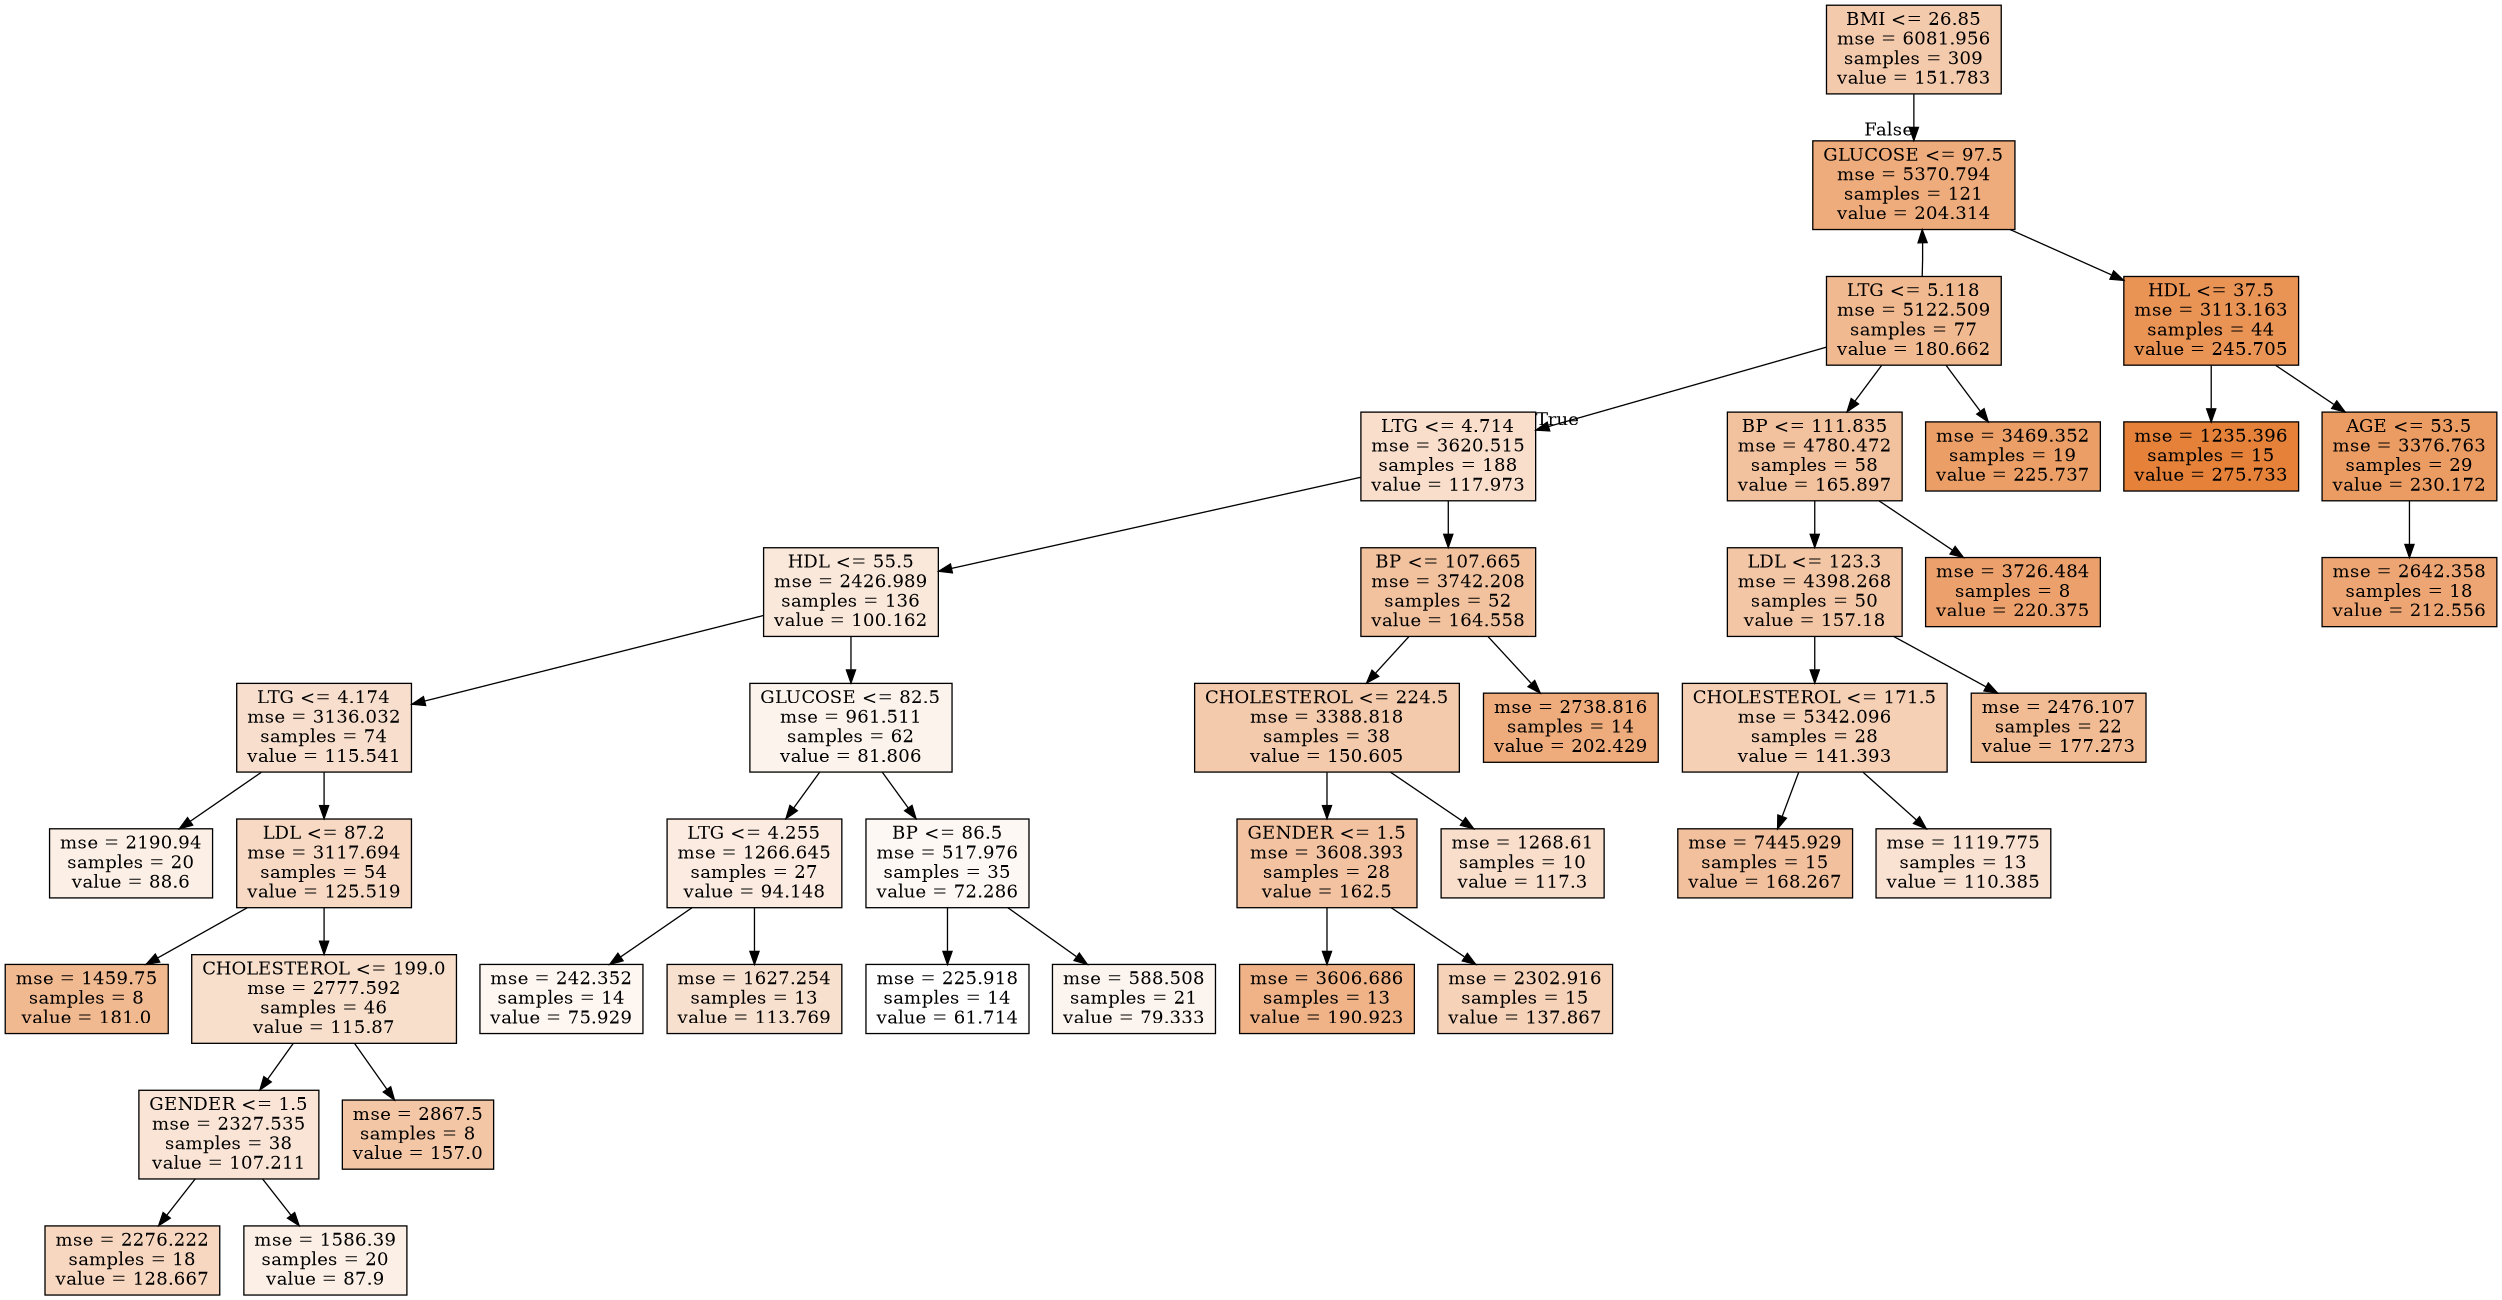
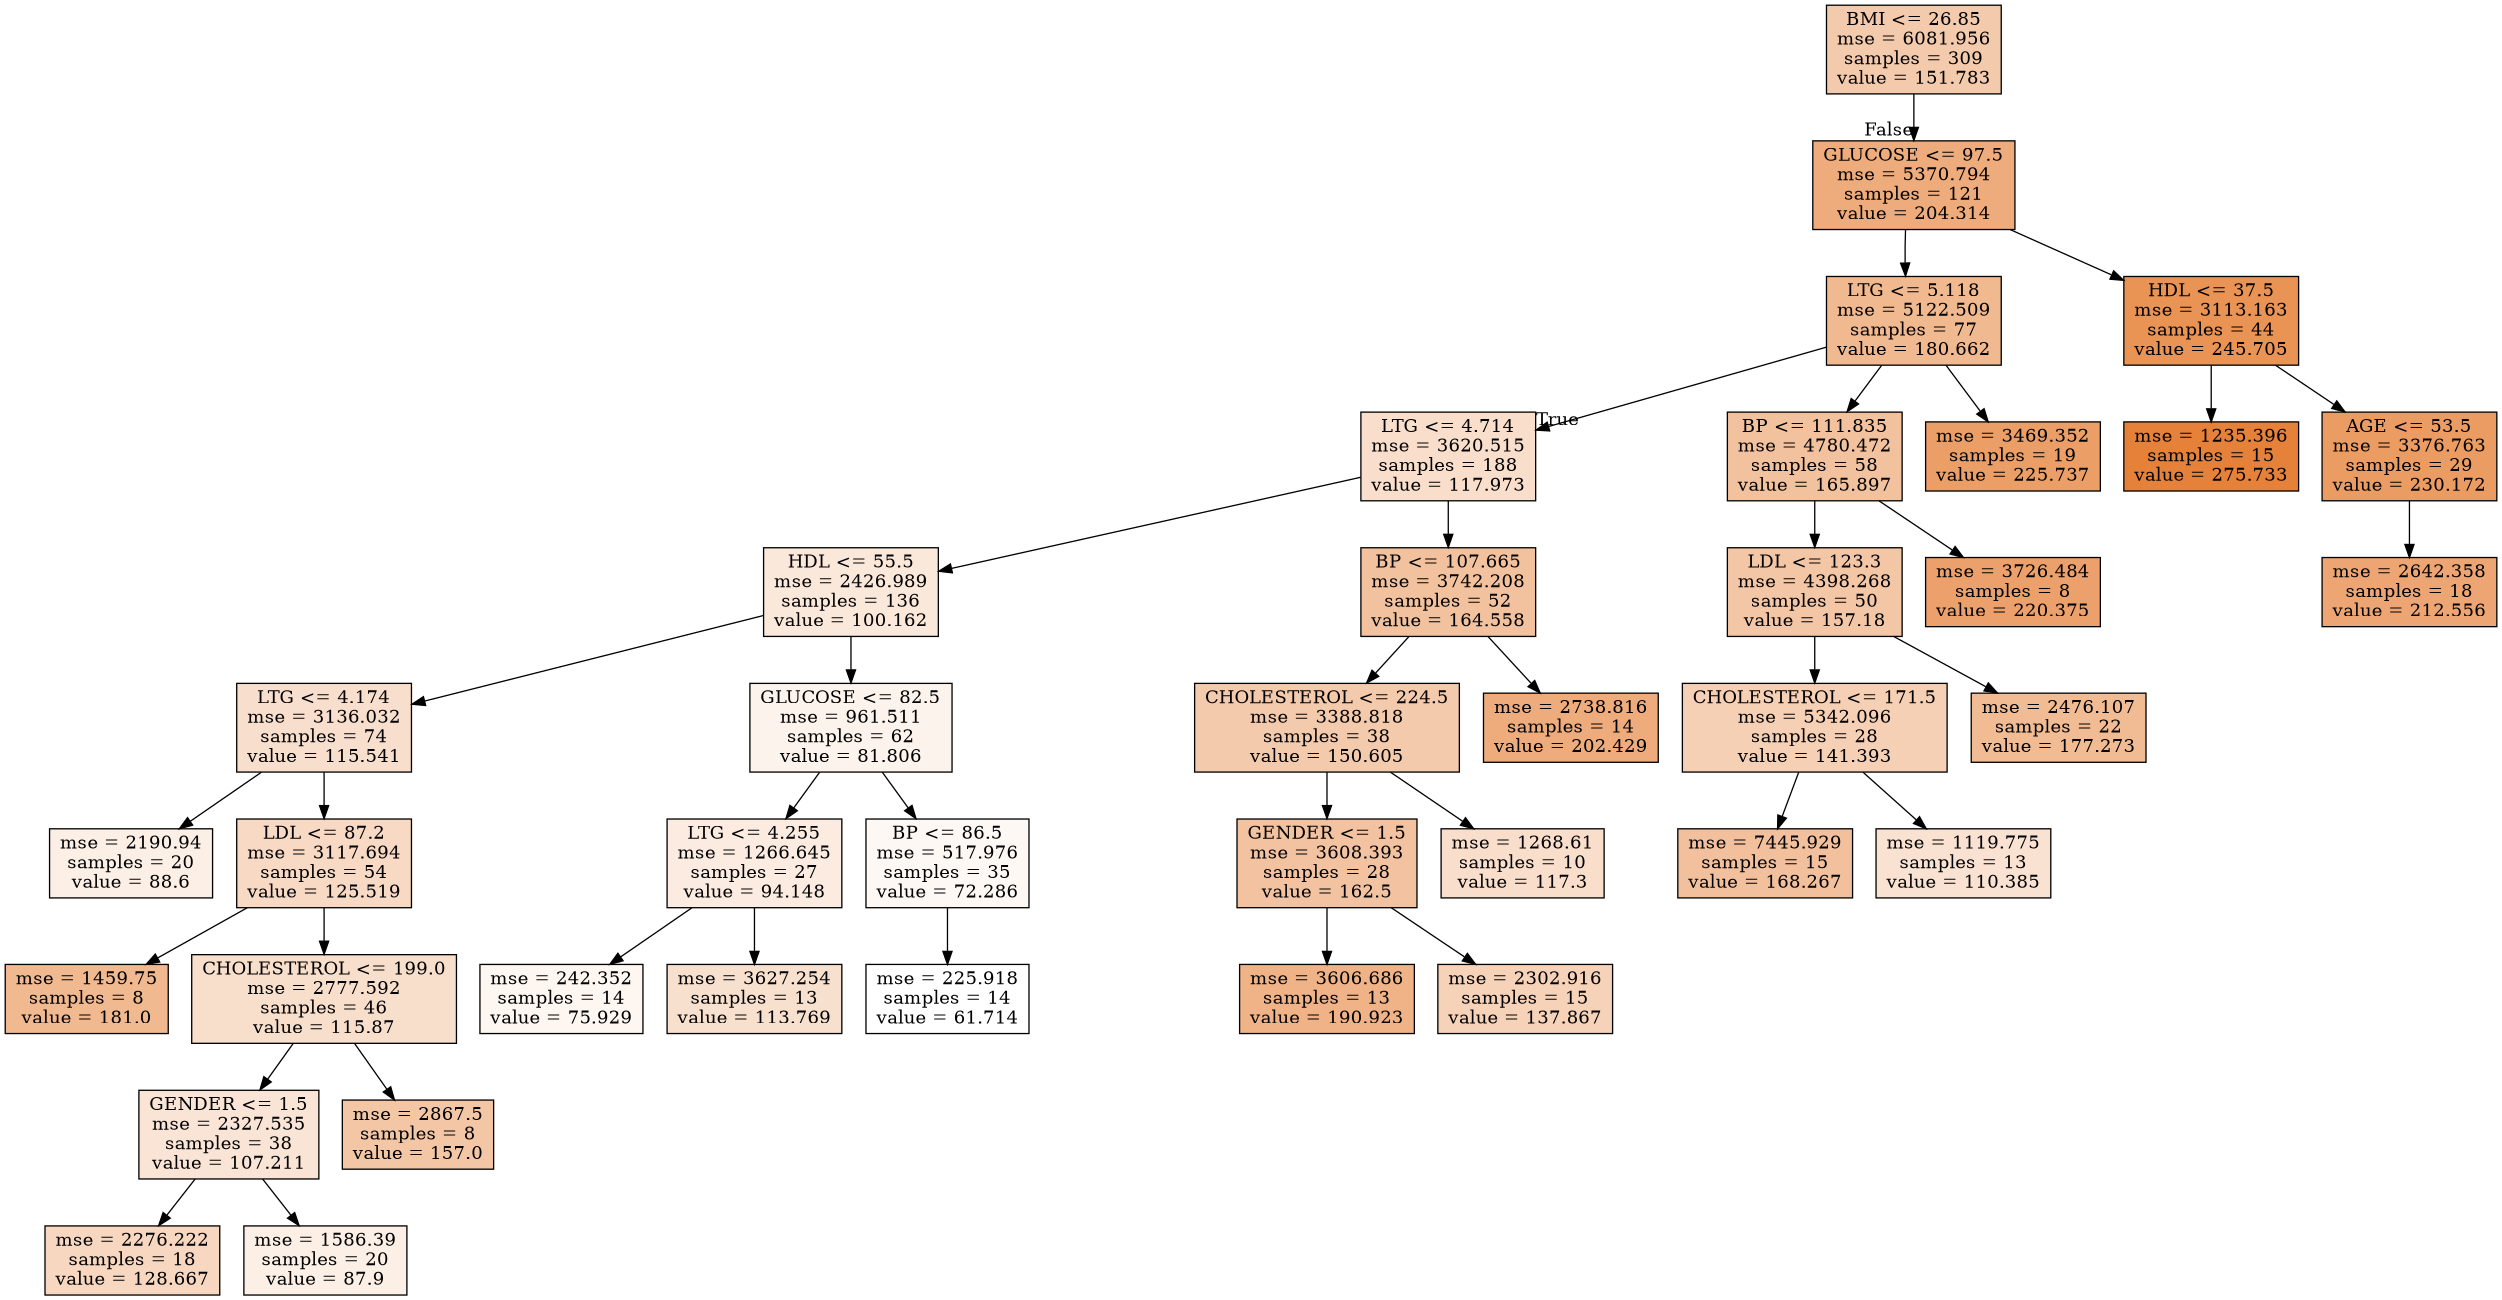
(1923, 260) -> (1905, 246)
(754, 999) -> (754, 999)
(1134, 999) -> none
